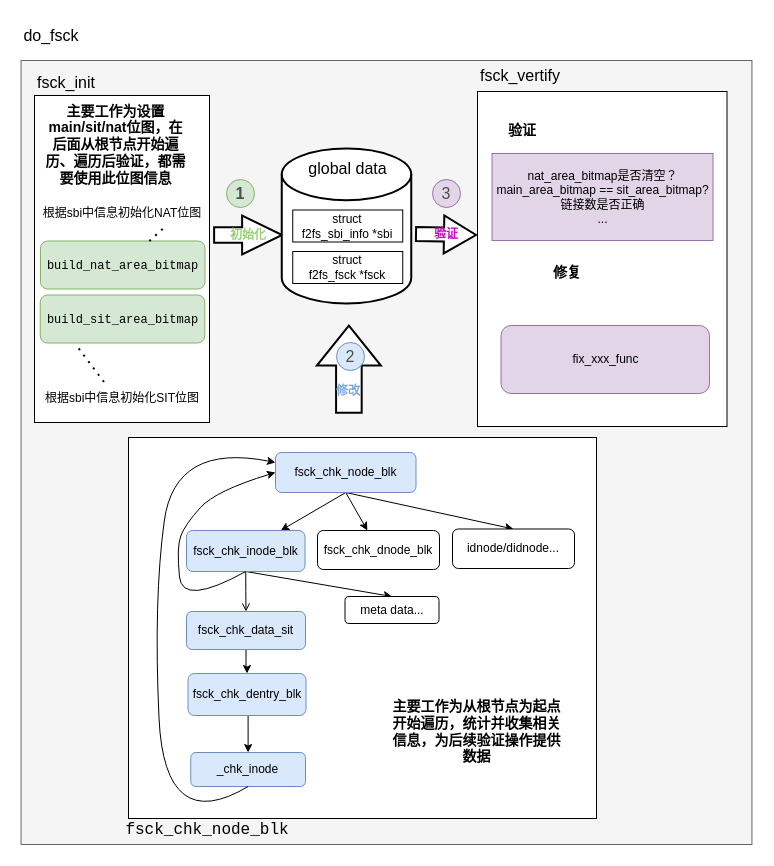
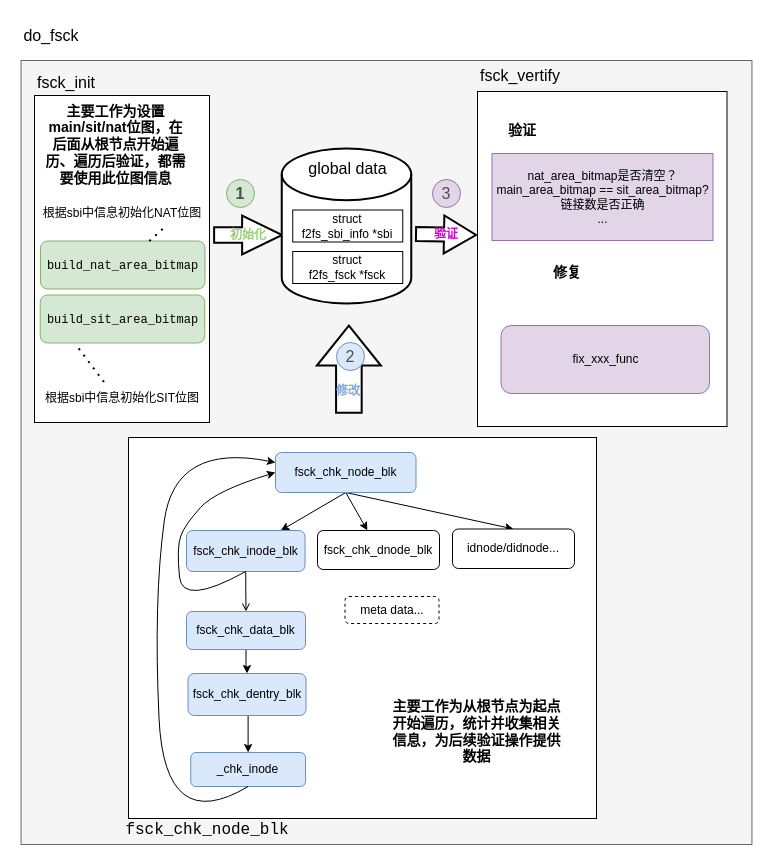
(316, 583) -> none
(392, 610) -> (392, 610)
(246, 631) -> (246, 631)
